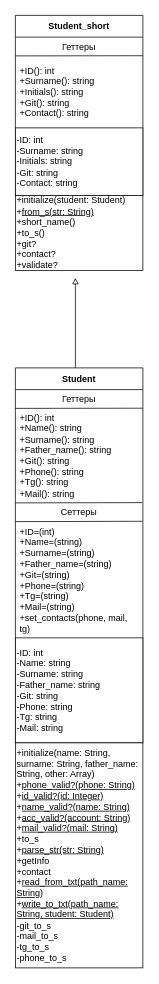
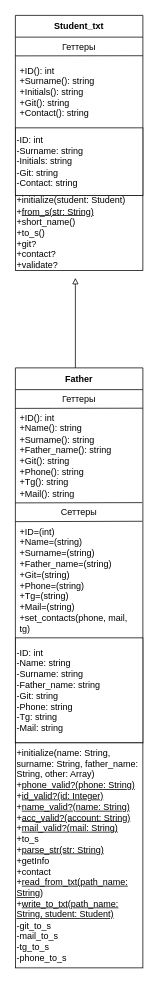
(79, 27) -> (79, 27)
(79, 379) -> (79, 379)
